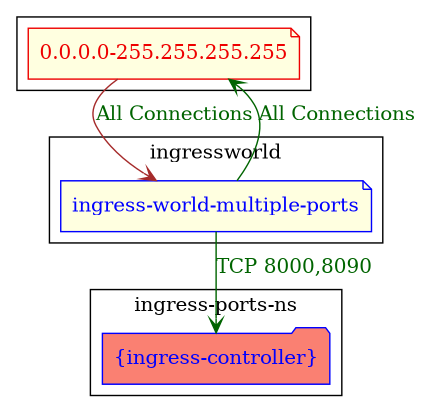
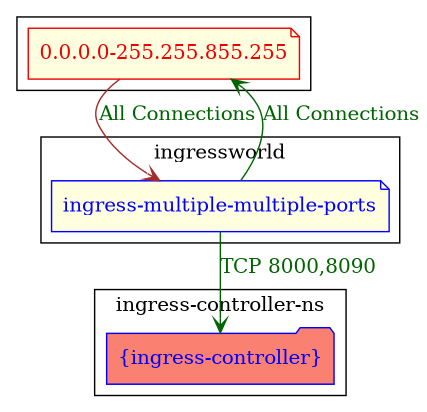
(164, 54) -> (164, 54)
(216, 206) -> (220, 206)
(216, 306) -> (220, 306)
